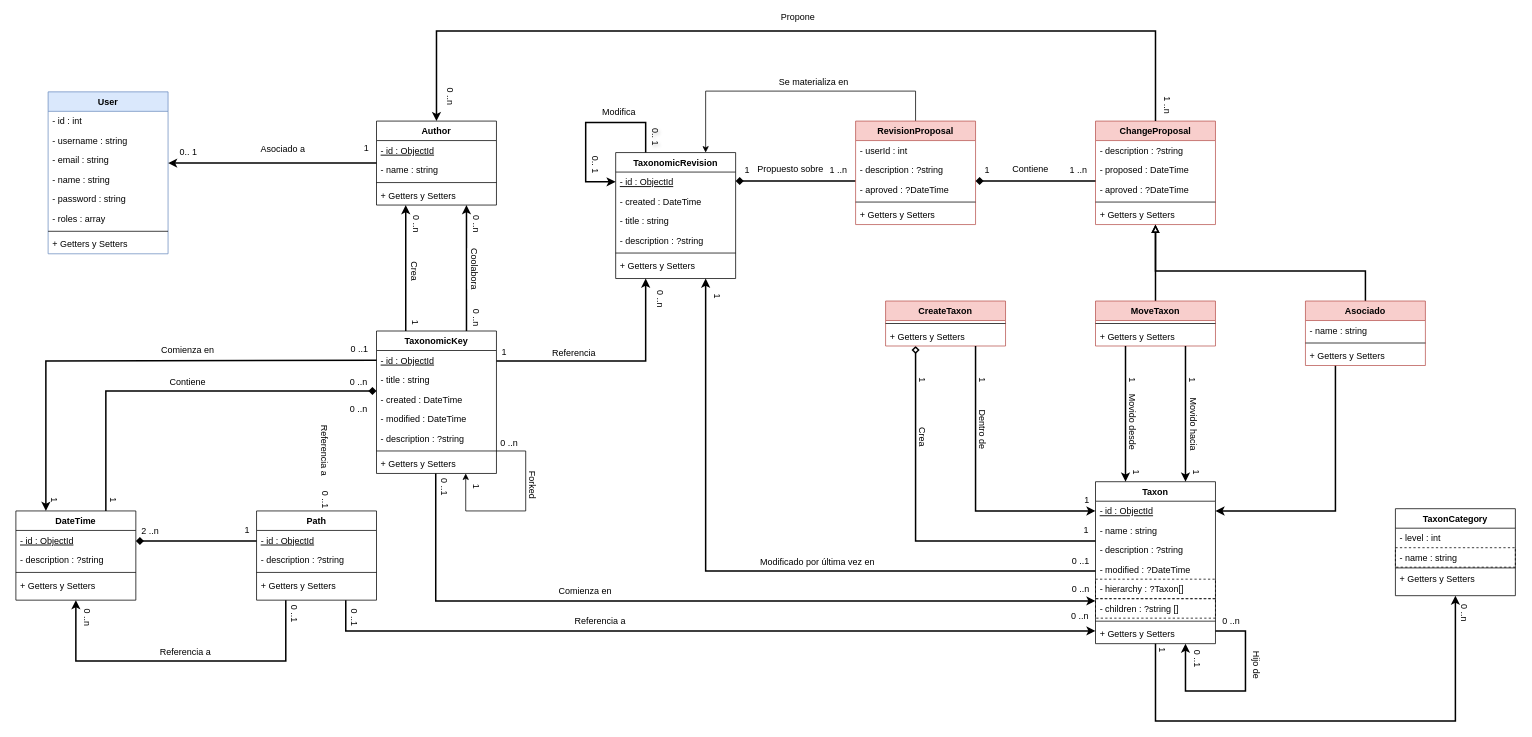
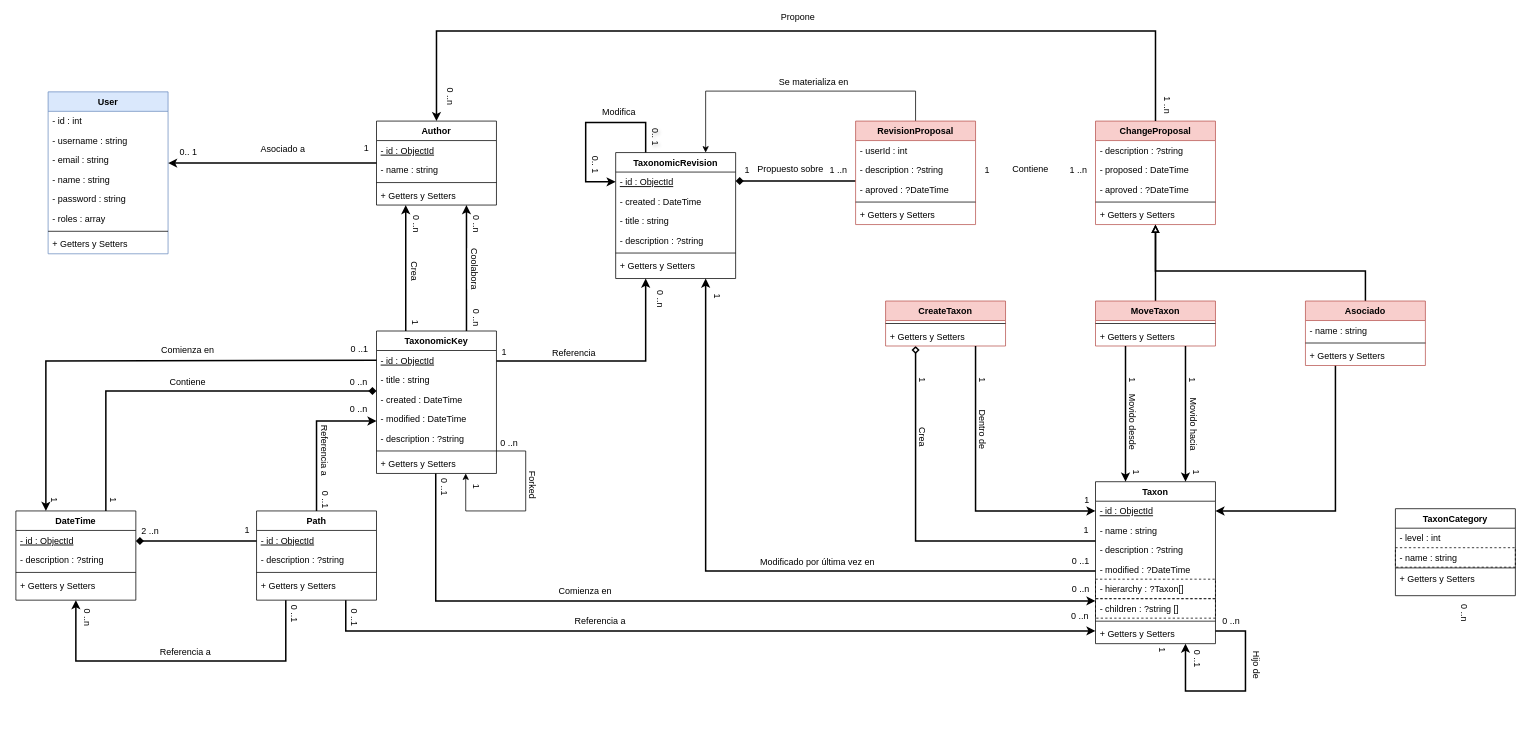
(1038, 181) -> none
none -> (316, 440)
(1326, 721) -> none
